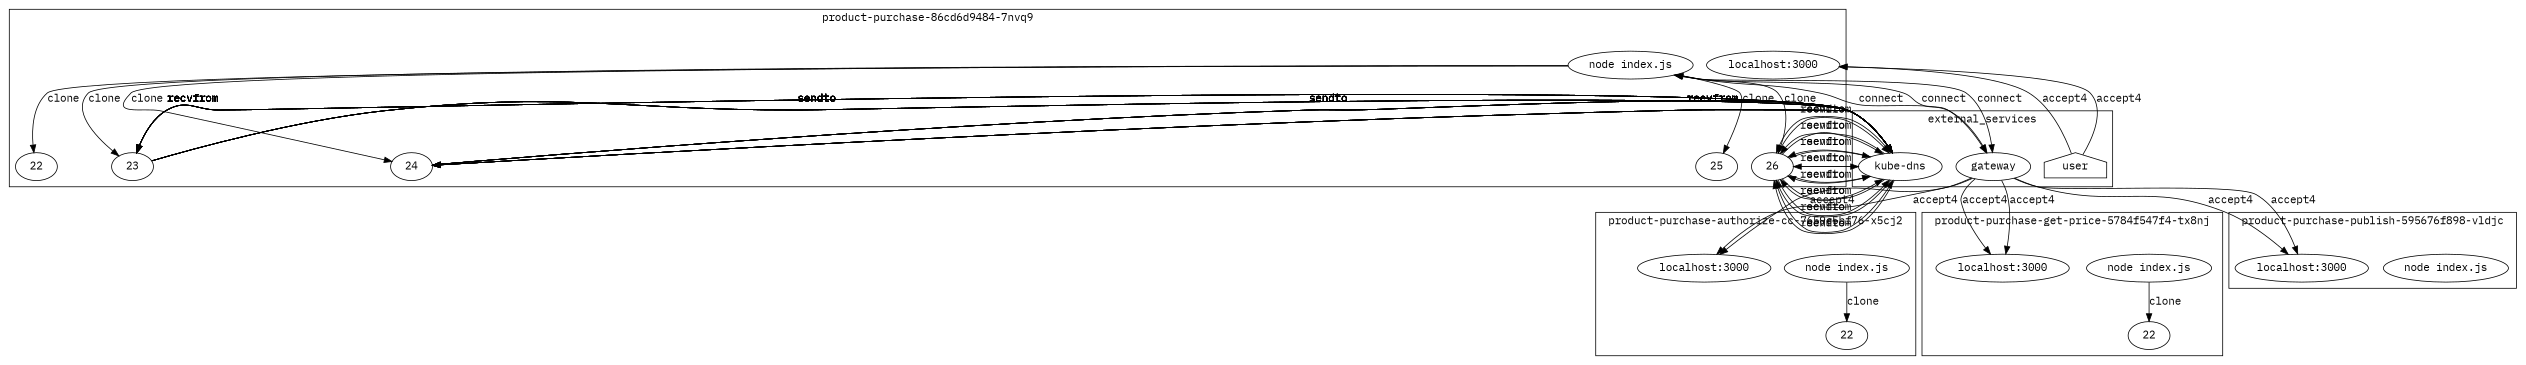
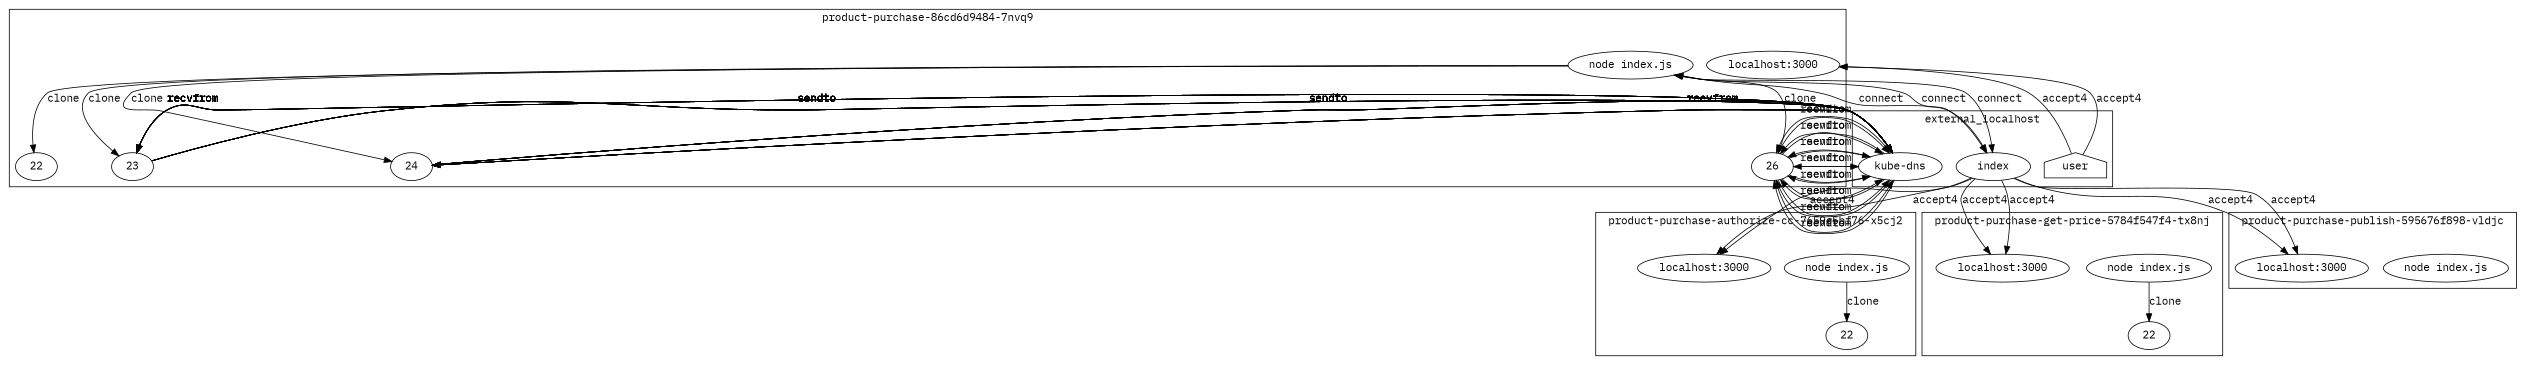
(1982, 120) -> (1982, 120)
(1717, 167) -> none
(1993, 167) -> (1993, 167)
